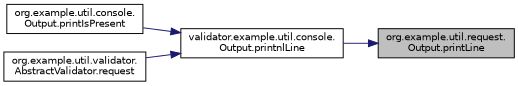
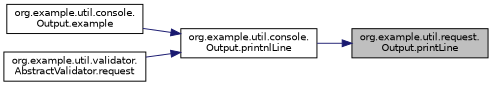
(75, 19) -> (75, 19)
(262, 43) -> (249, 43)
